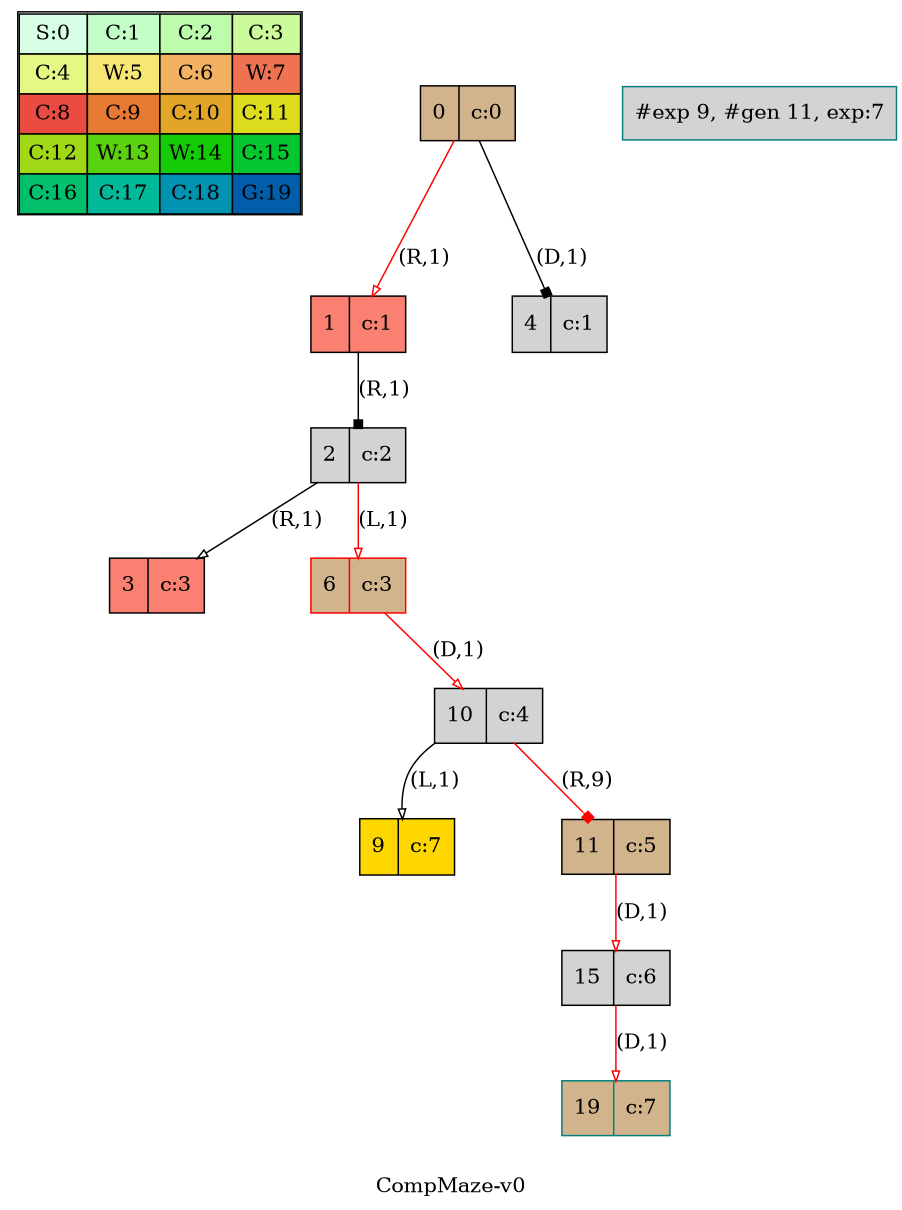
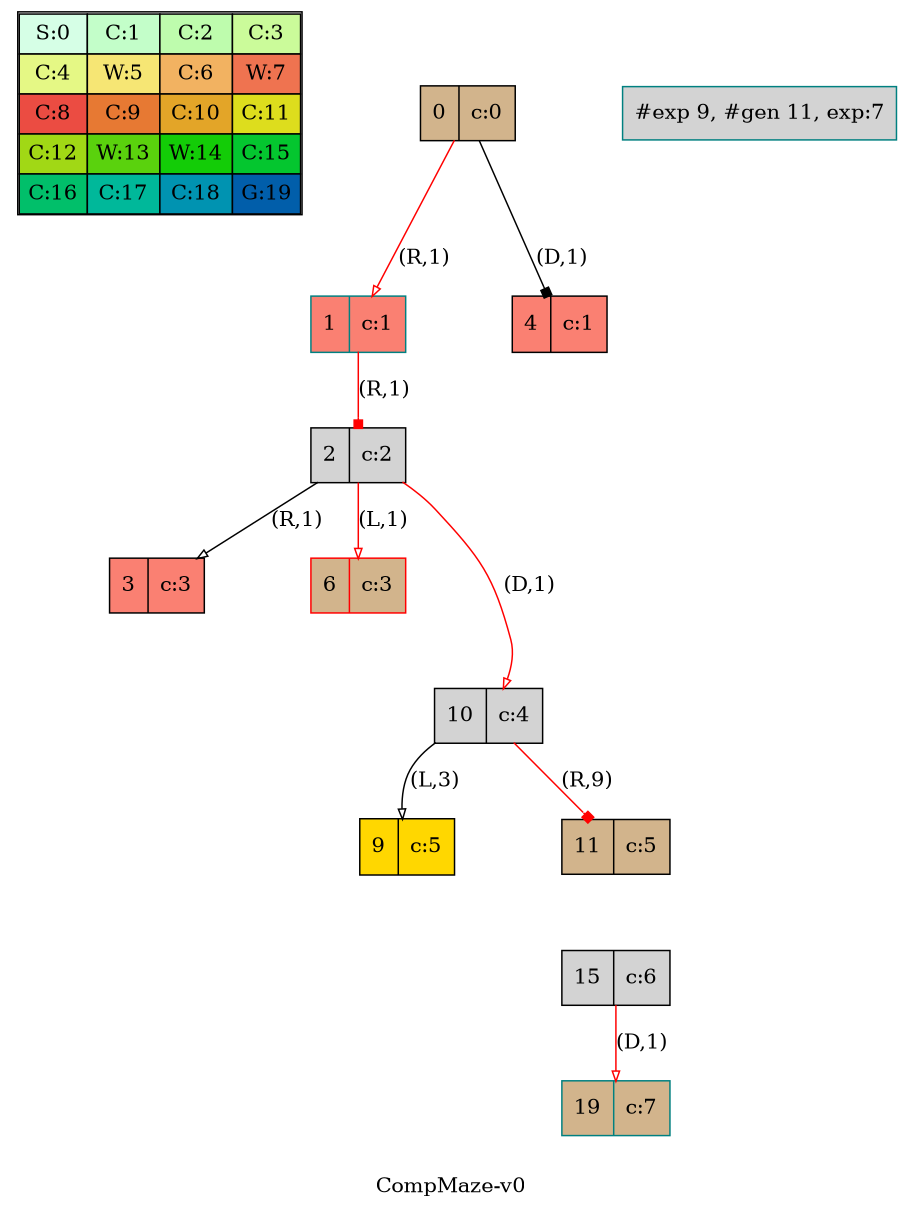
(358, 324) -> (358, 324)
(560, 324) -> (560, 324)
(358, 385) -> (358, 385)
(420, 647) -> (483, 567)
(435, 781) -> (435, 781)
(426, 846) -> (426, 846)
(616, 907) -> none
